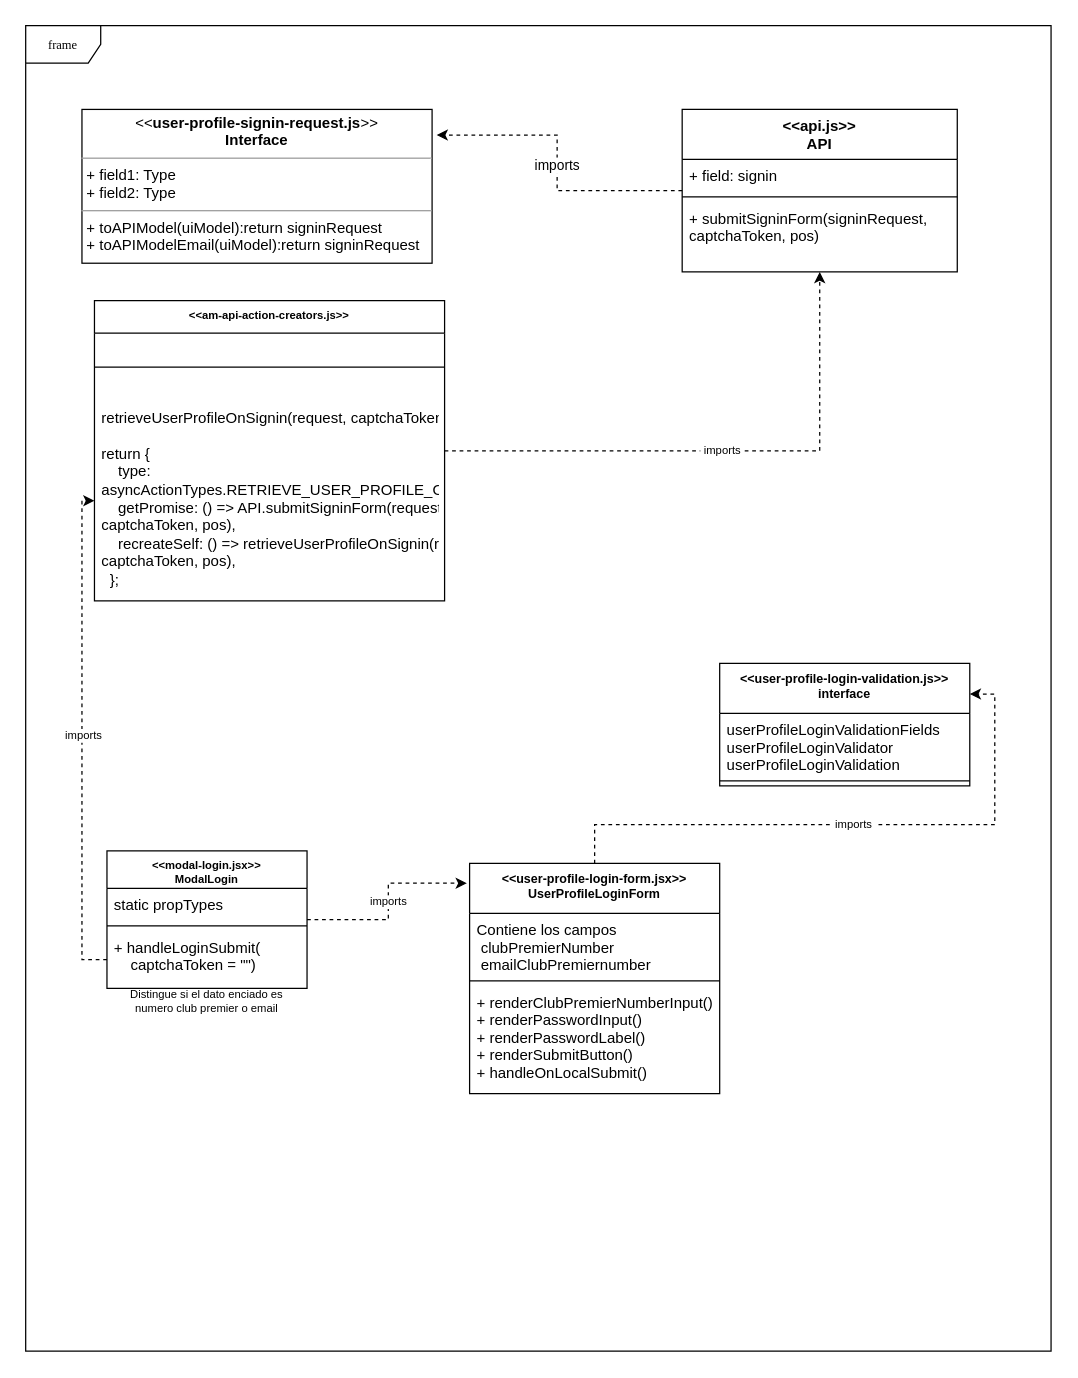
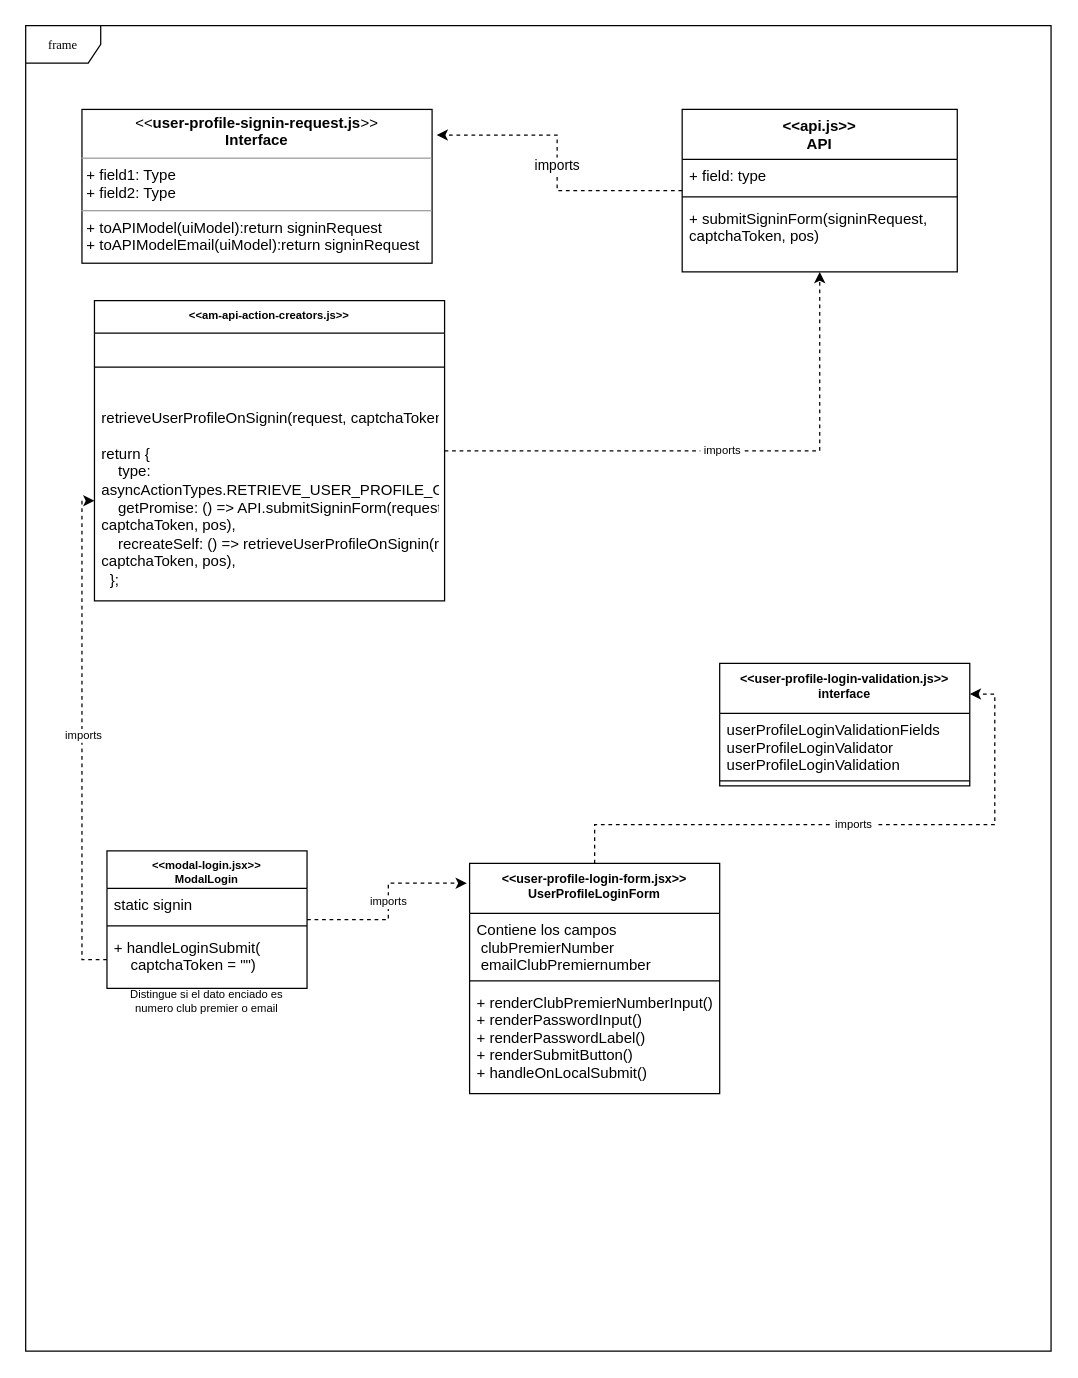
(738, 176) -> (734, 176)
(177, 905) -> (161, 905)
